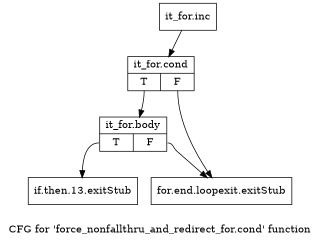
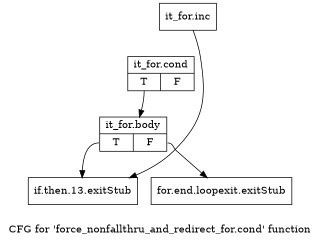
(177, 40) -> (198, 116)
(187, 133) -> none
